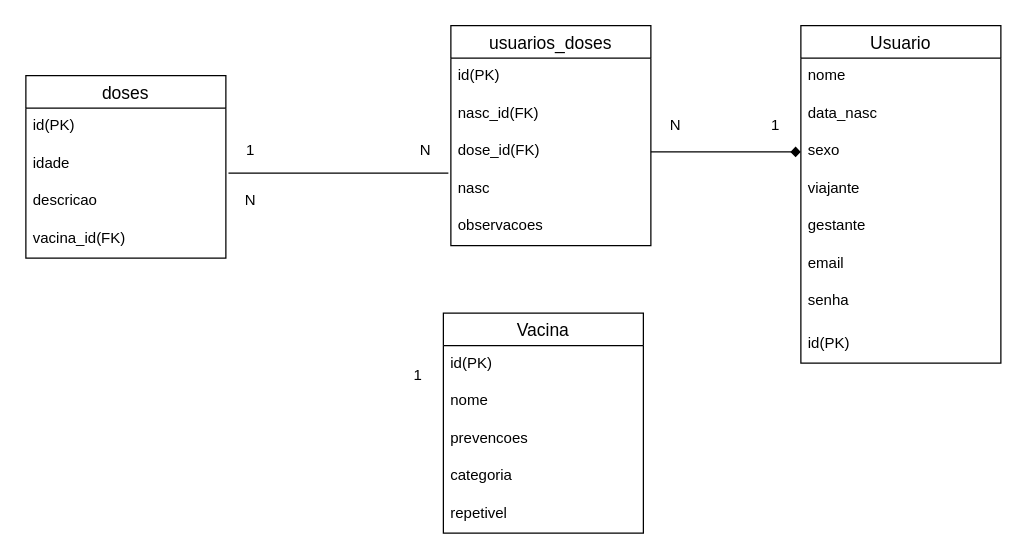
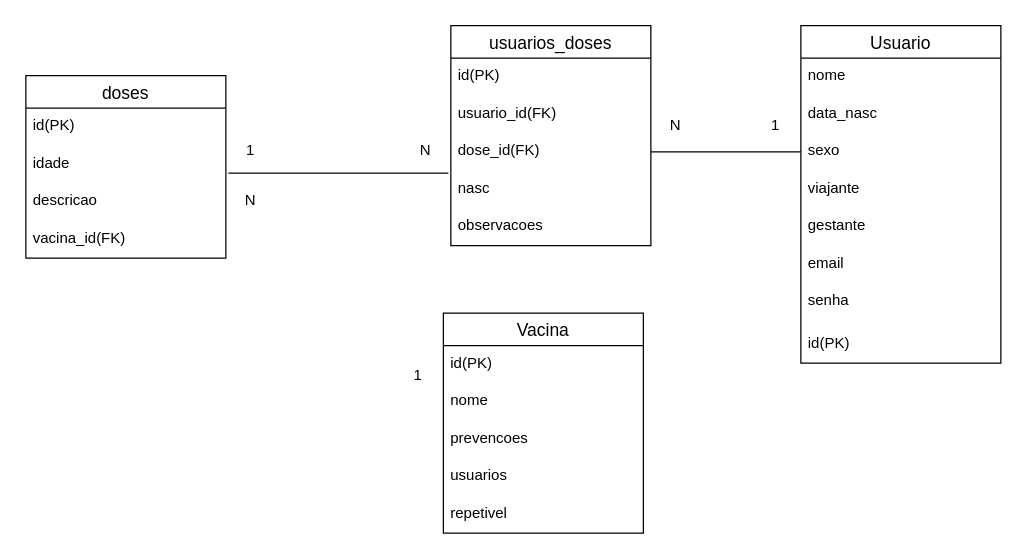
(502, 113) -> (512, 113)
(790, 152) -> (794, 152)
(486, 475) -> (482, 475)
